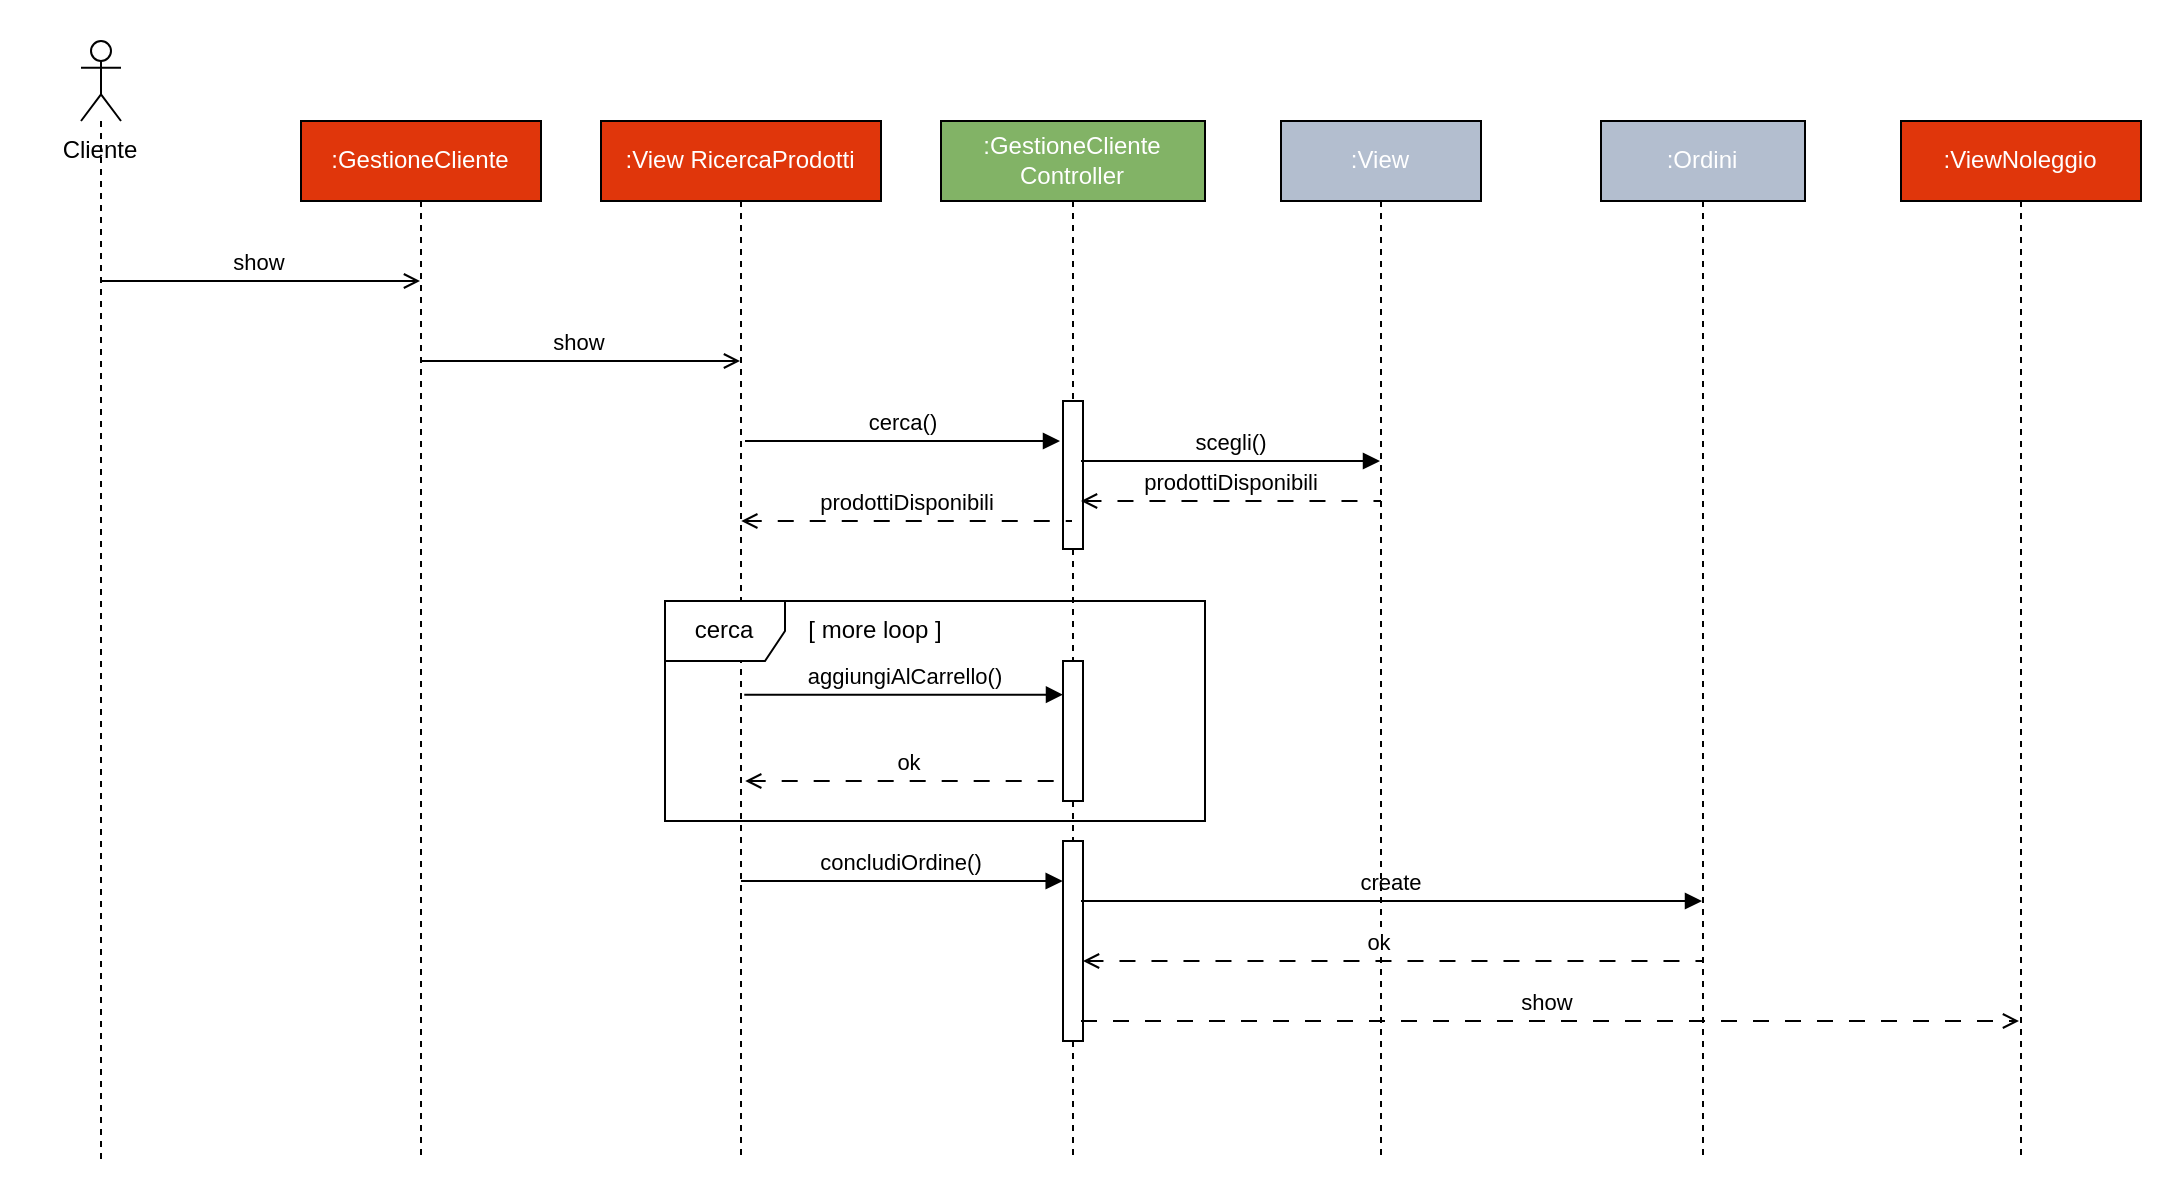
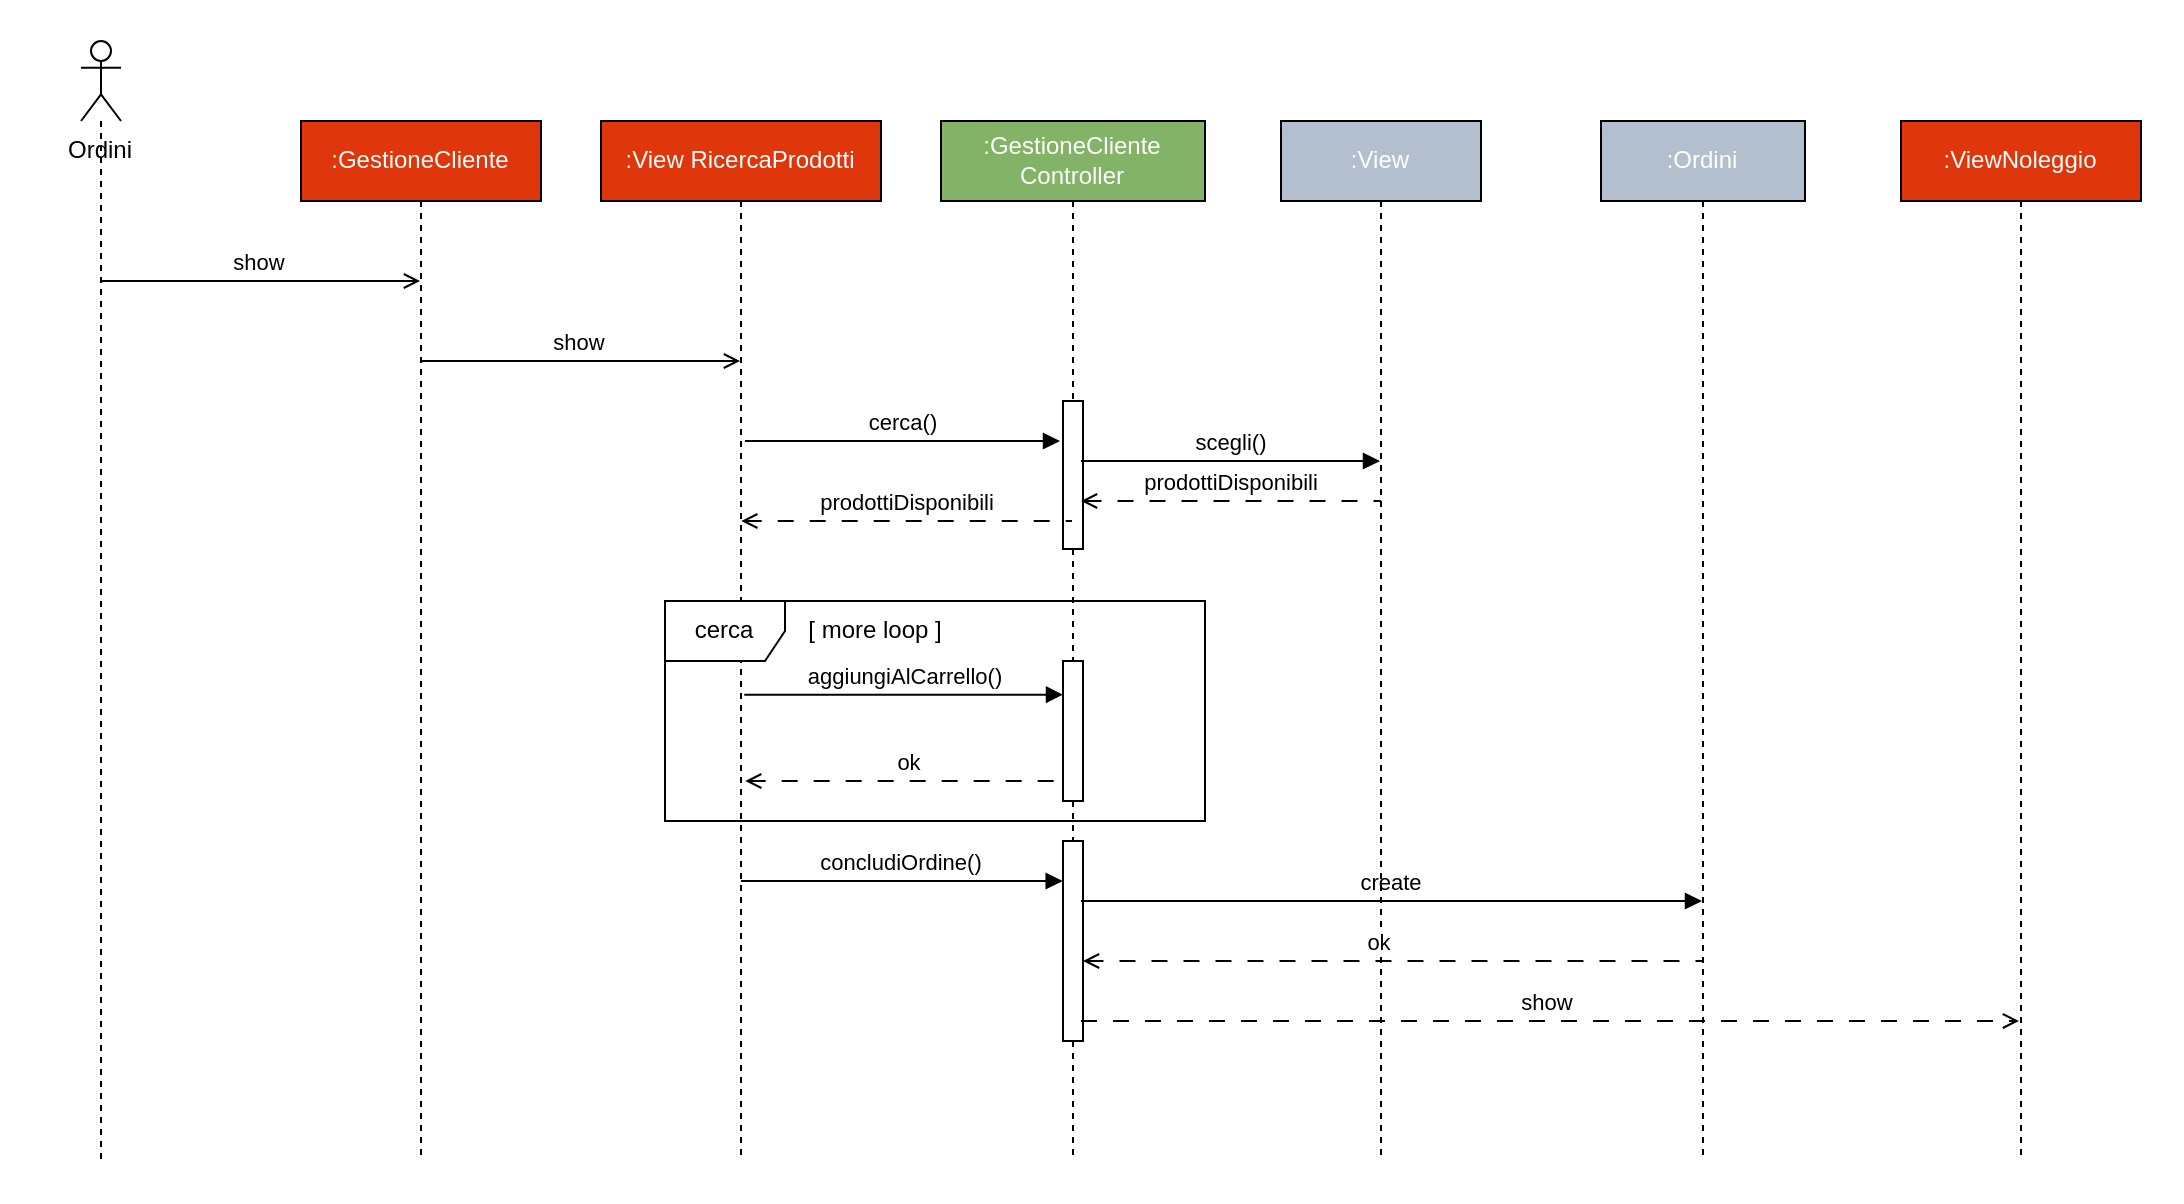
(101, 151) -> (101, 151)
